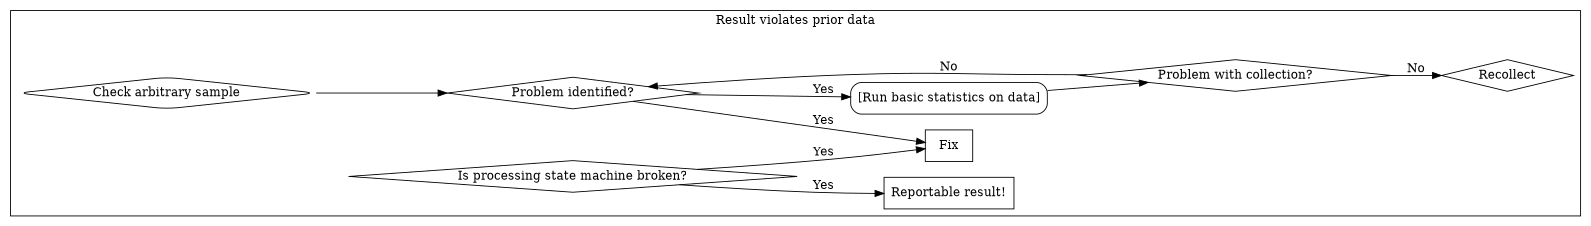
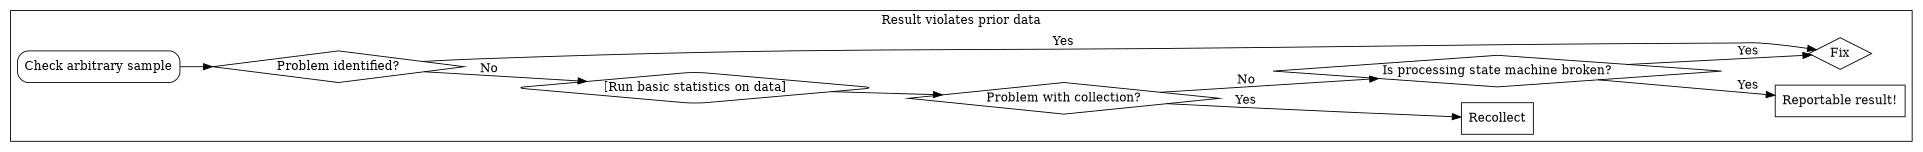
(1416, 69) -> (1246, 101)
(872, 74) -> (1265, 86)
(1507, 75) -> (1497, 118)
(824, 90) -> (489, 69)
(167, 93) -> (99, 67)
(949, 98) -> (695, 88)
(949, 146) -> (1840, 54)
